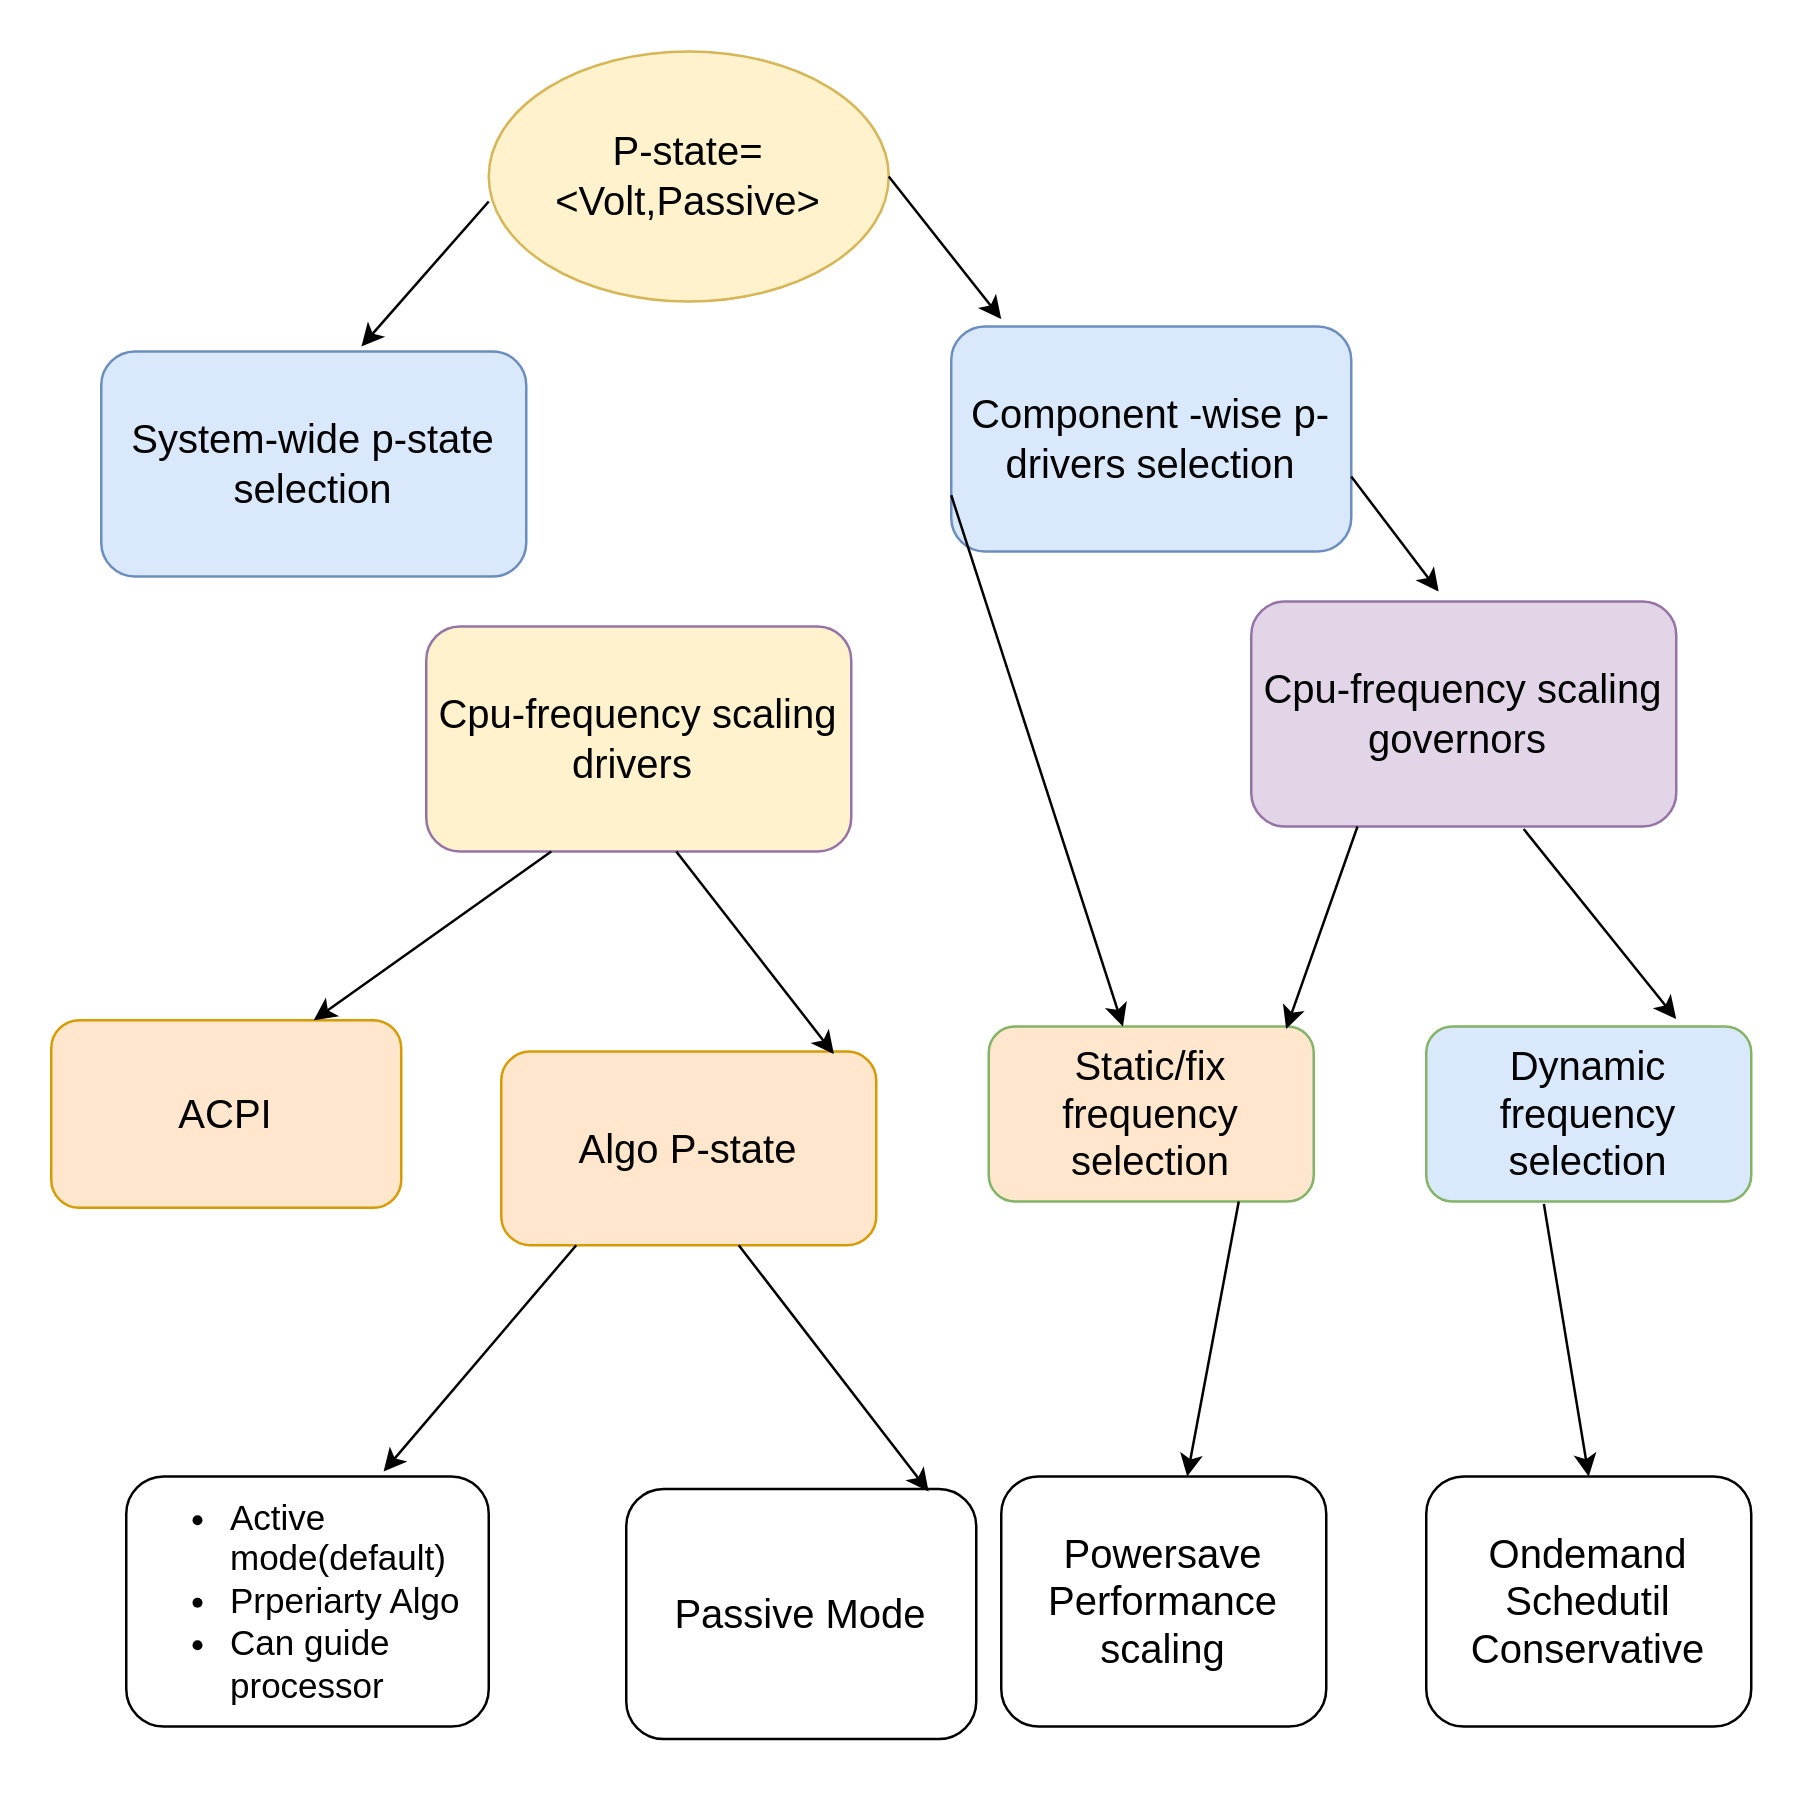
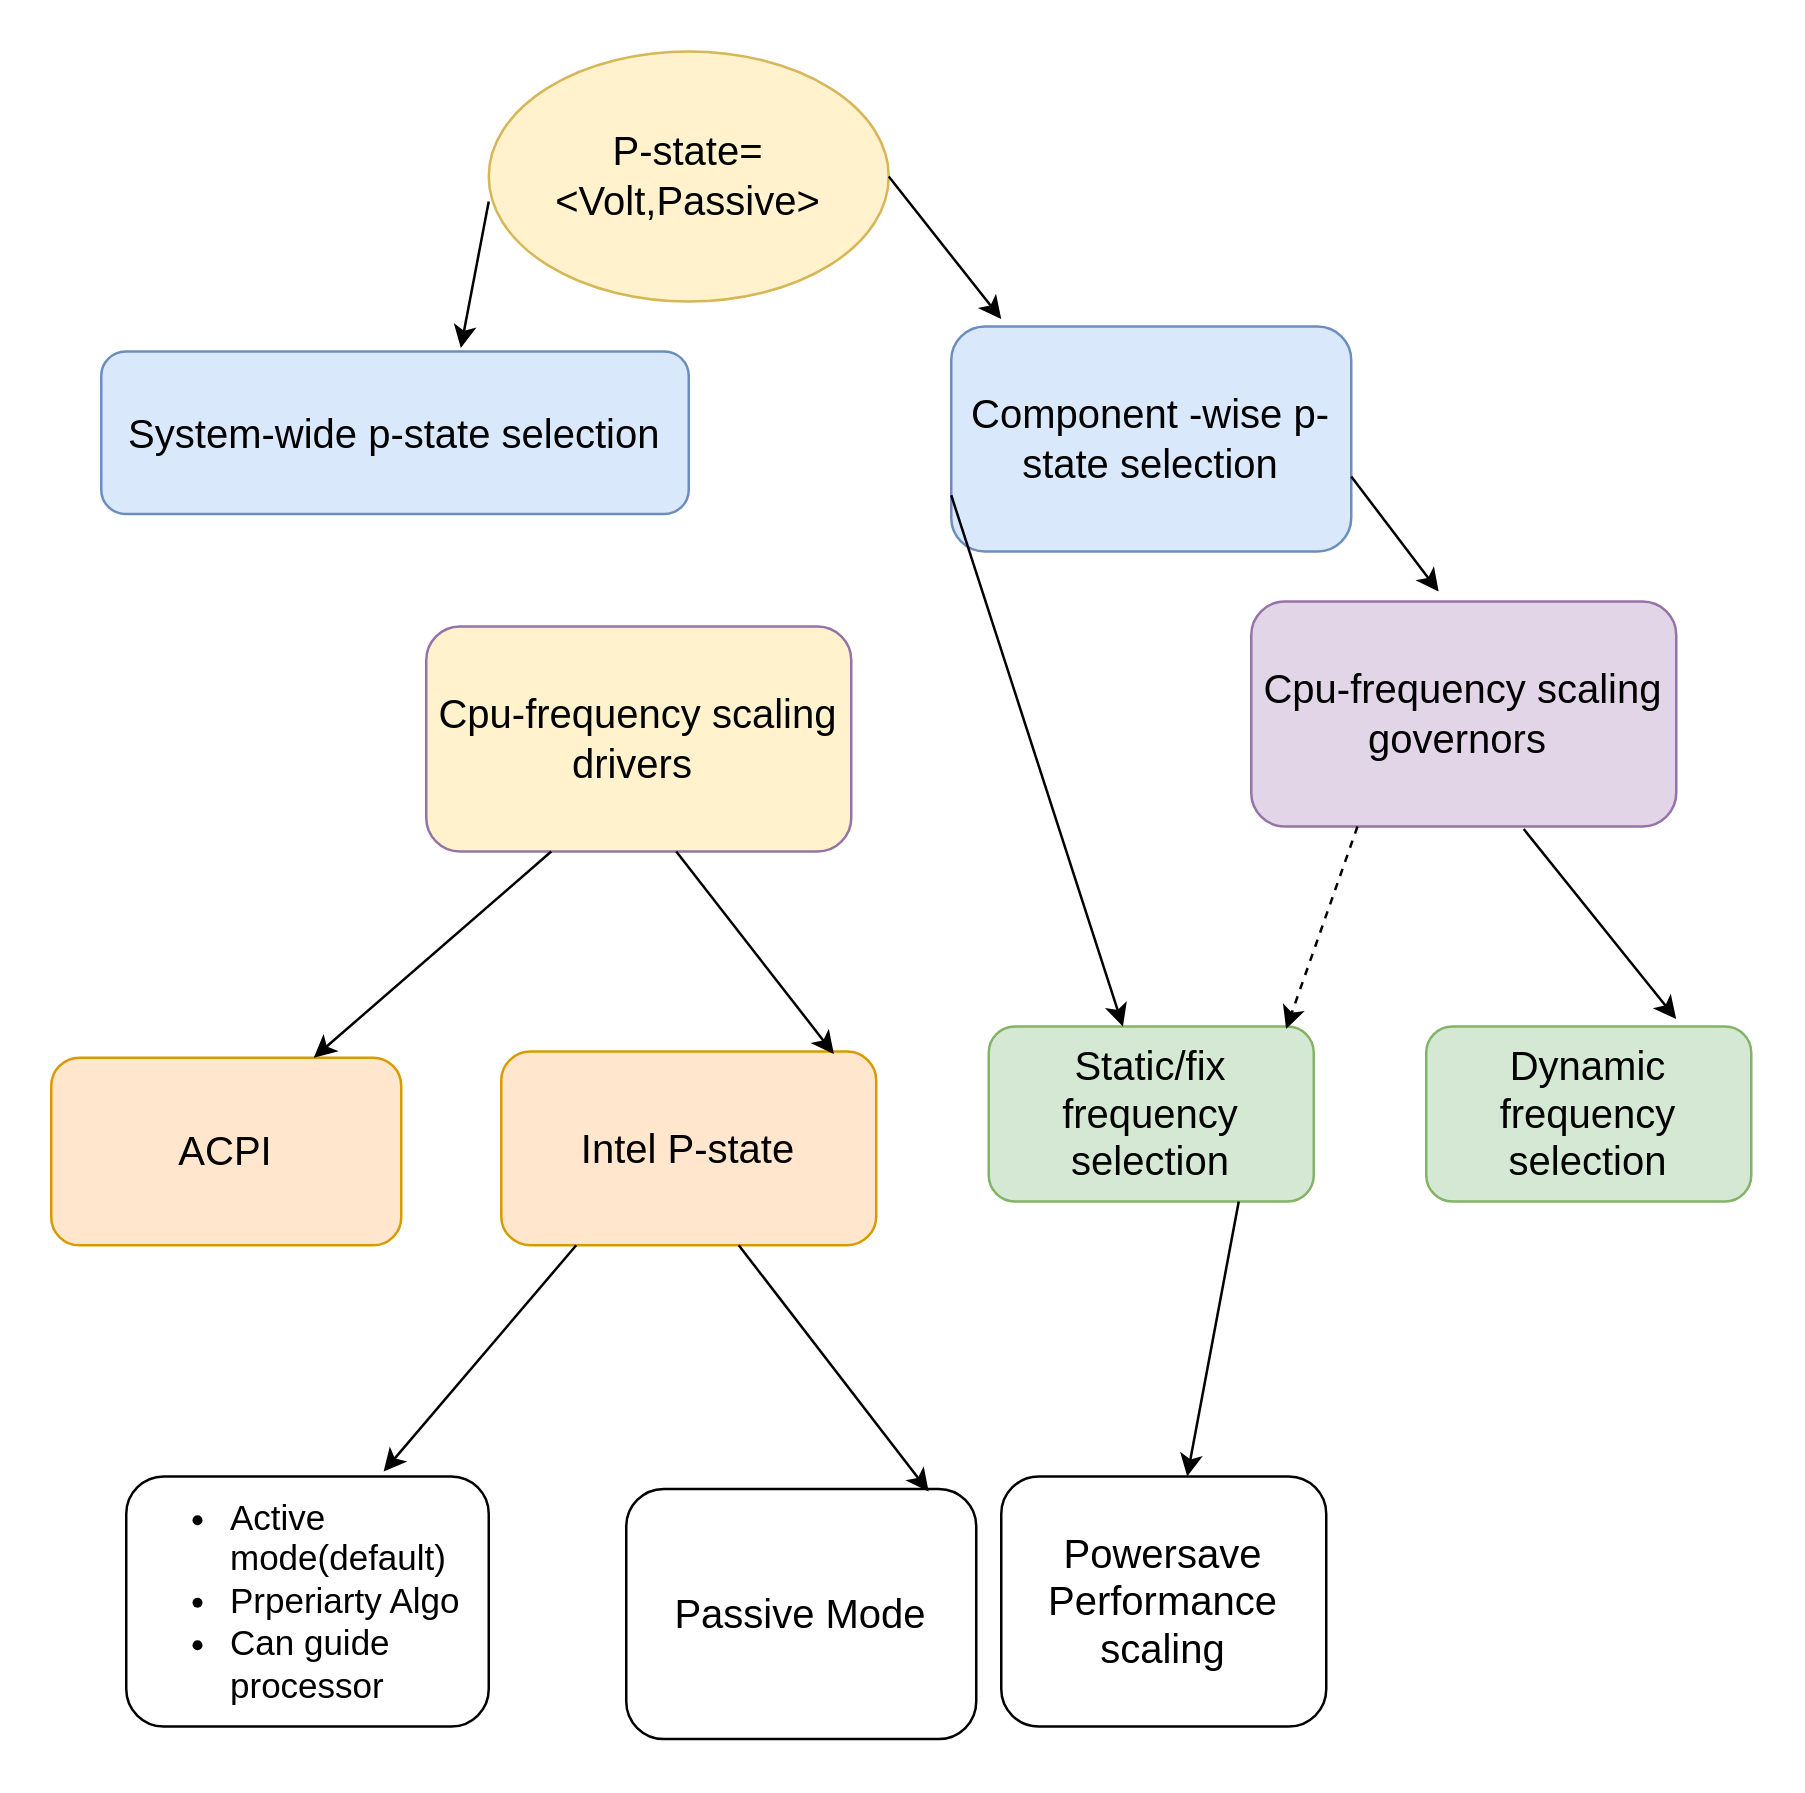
(1151, 439) -> (1151, 439)
(314, 464) -> (395, 433)
(1324, 921) -> (1324, 921)
(226, 1114) -> (226, 1151)
(1151, 1114) -> (1151, 1114)
(1589, 1114) -> (1589, 1114)
(689, 1149) -> (689, 1149)
(1565, 1332) -> none
(1589, 1601) -> none
